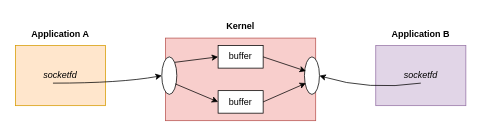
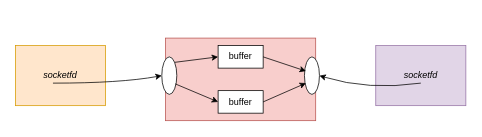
(240, 27) -> none
(60, 34) -> none
(420, 34) -> none
